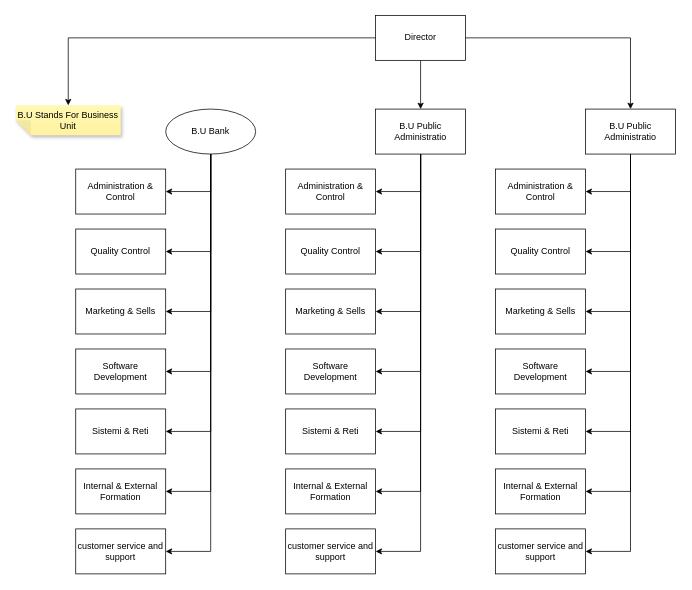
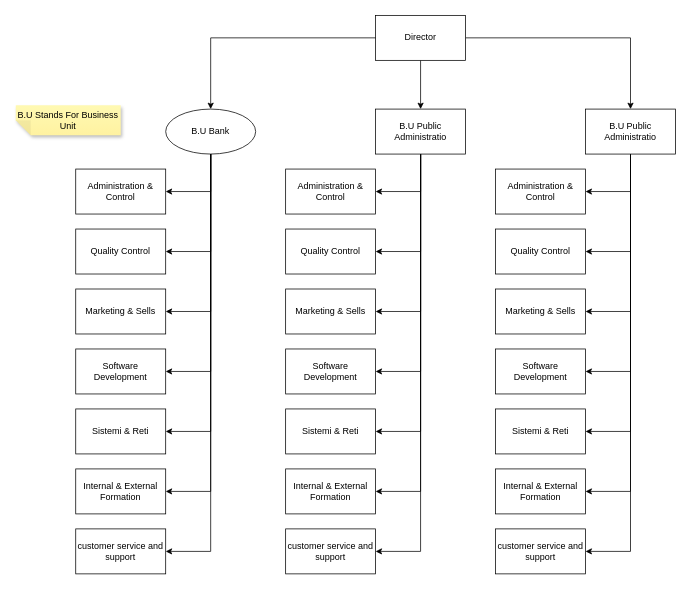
(68, 68) -> (210, 70)
